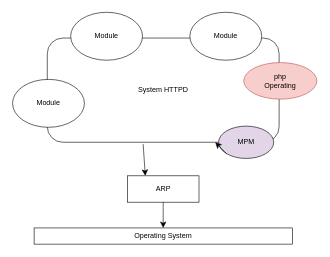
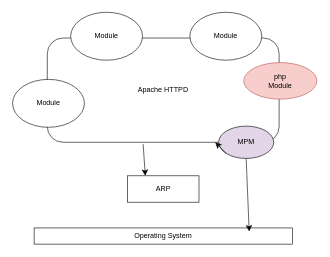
(281, 81) -> (281, 81)
(163, 90) -> (163, 90)
none -> (249, 218)
(163, 222) -> none
